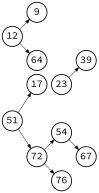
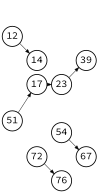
(37, 12) -> none
(37, 60) -> (37, 60)
none -> (47, 85)
(23, 137) -> none
(48, 146) -> none
